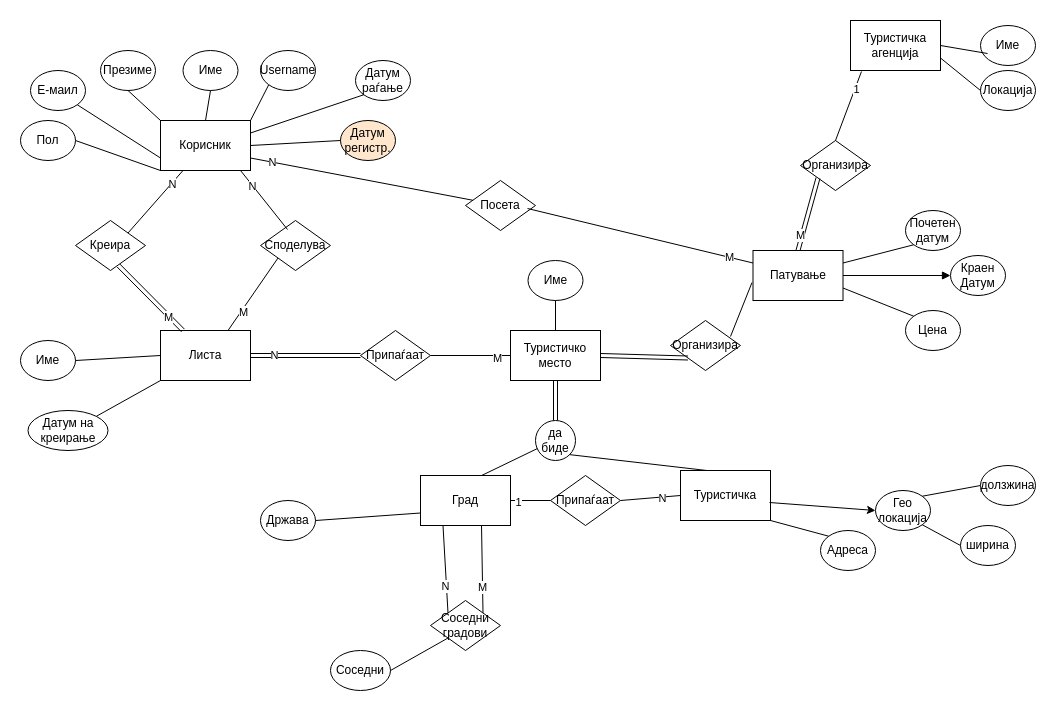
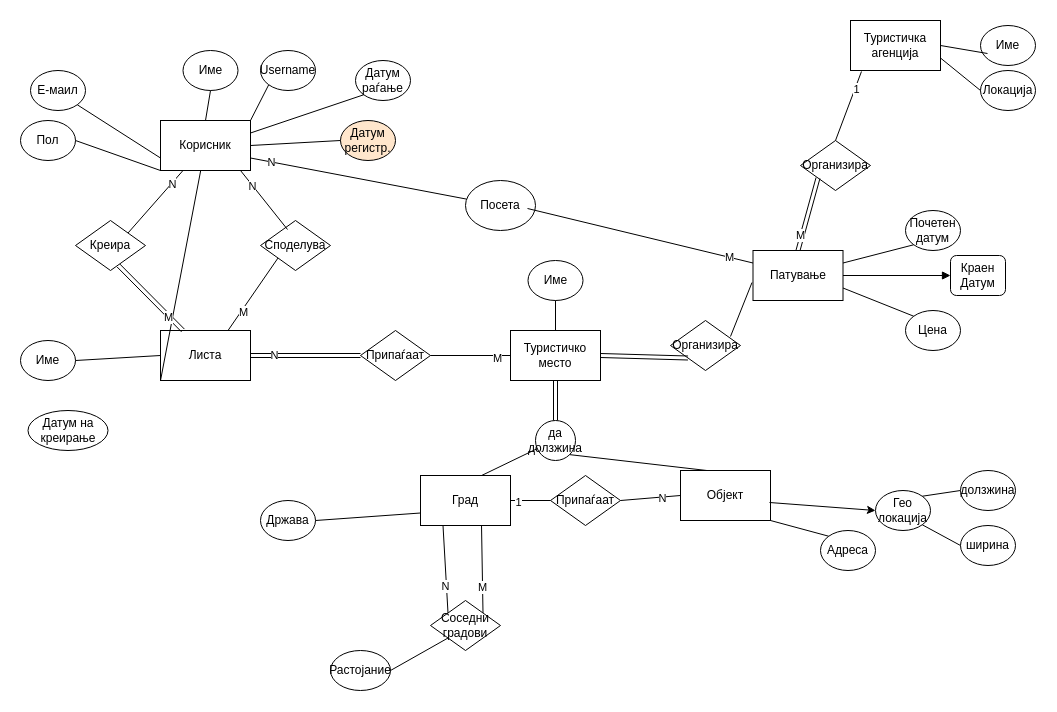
(128, 71) -> none
(144, 106) -> none
(501, 206) -> (501, 206)
(978, 276) -> (978, 276)
(129, 398) -> (187, 243)
(556, 441) -> (556, 441)
(1008, 486) -> (988, 491)
(726, 496) -> (726, 496)
(361, 671) -> (361, 671)
